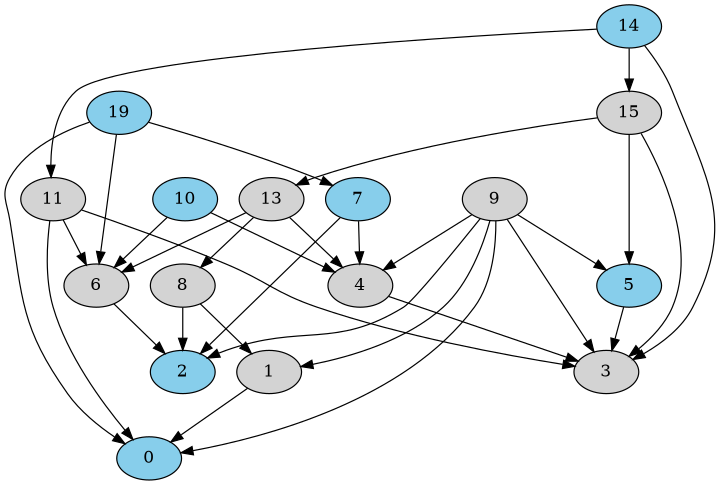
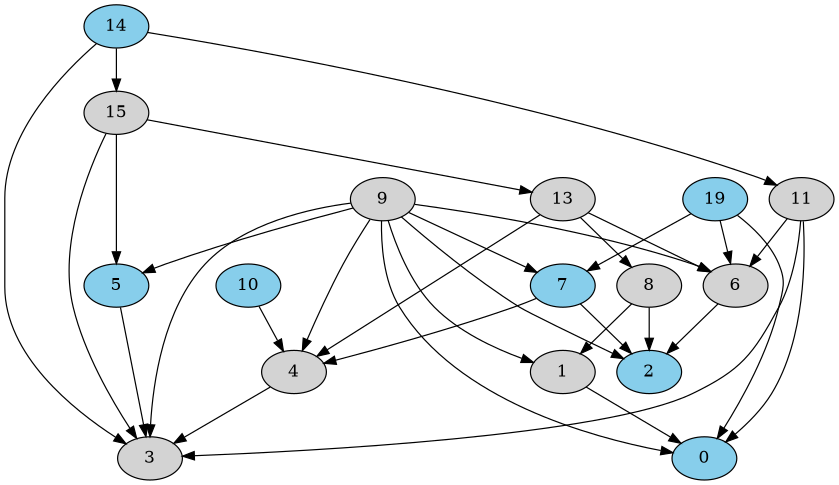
(143, 240) -> (558, 229)
none -> (467, 240)
